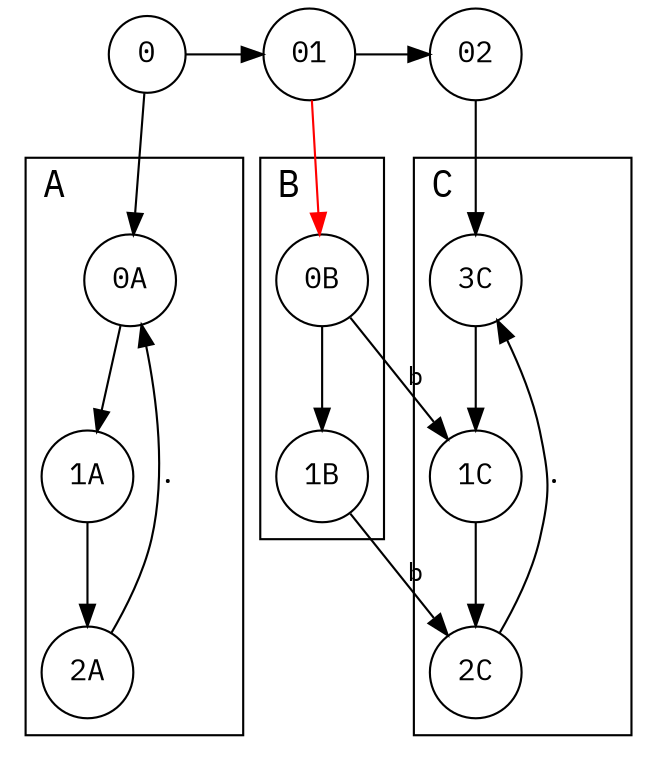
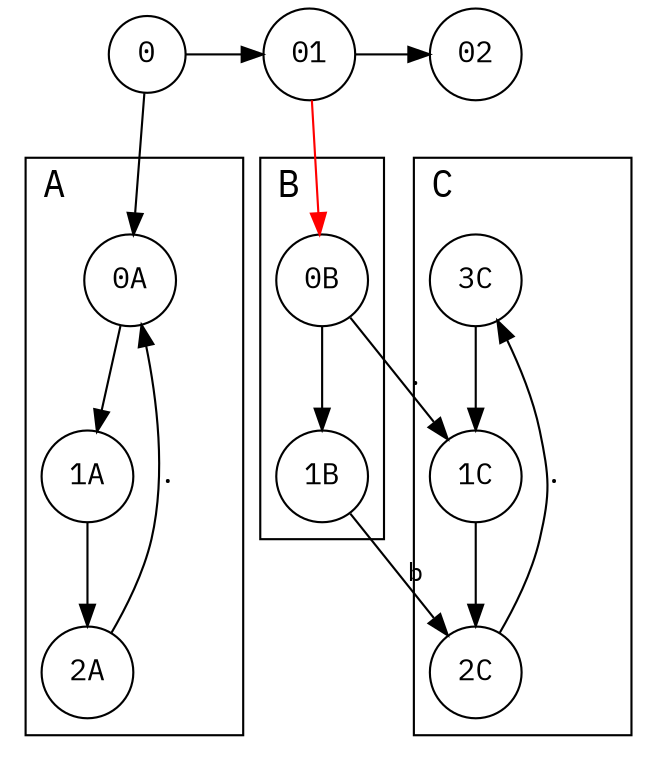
(476, 143) -> none
(416, 378) -> (416, 378)
